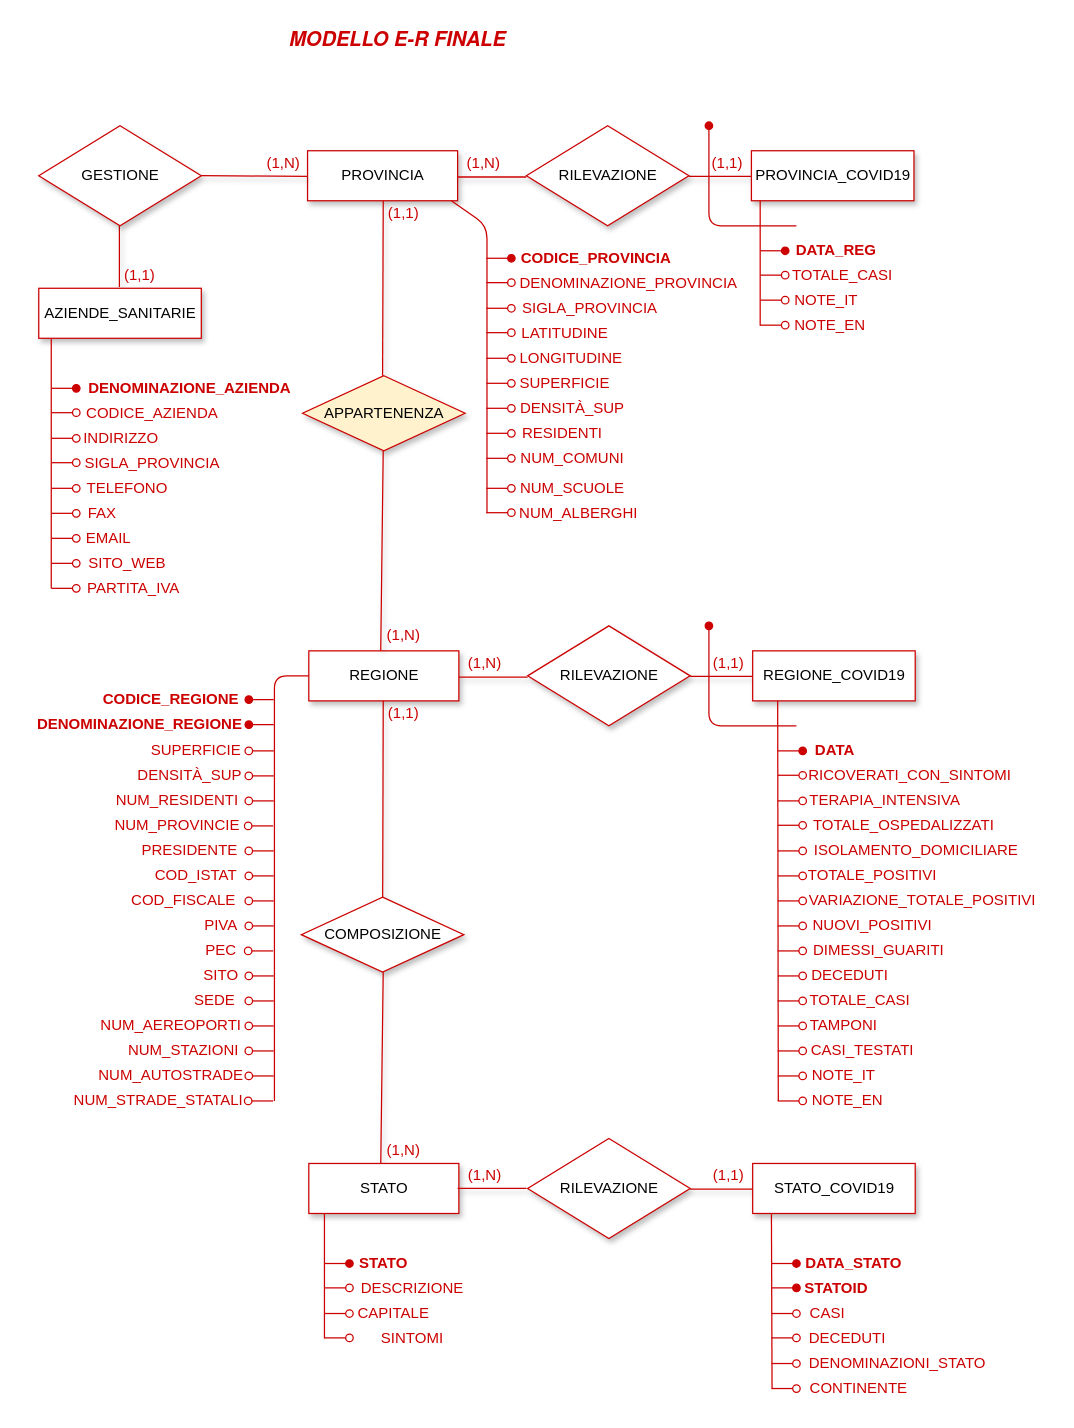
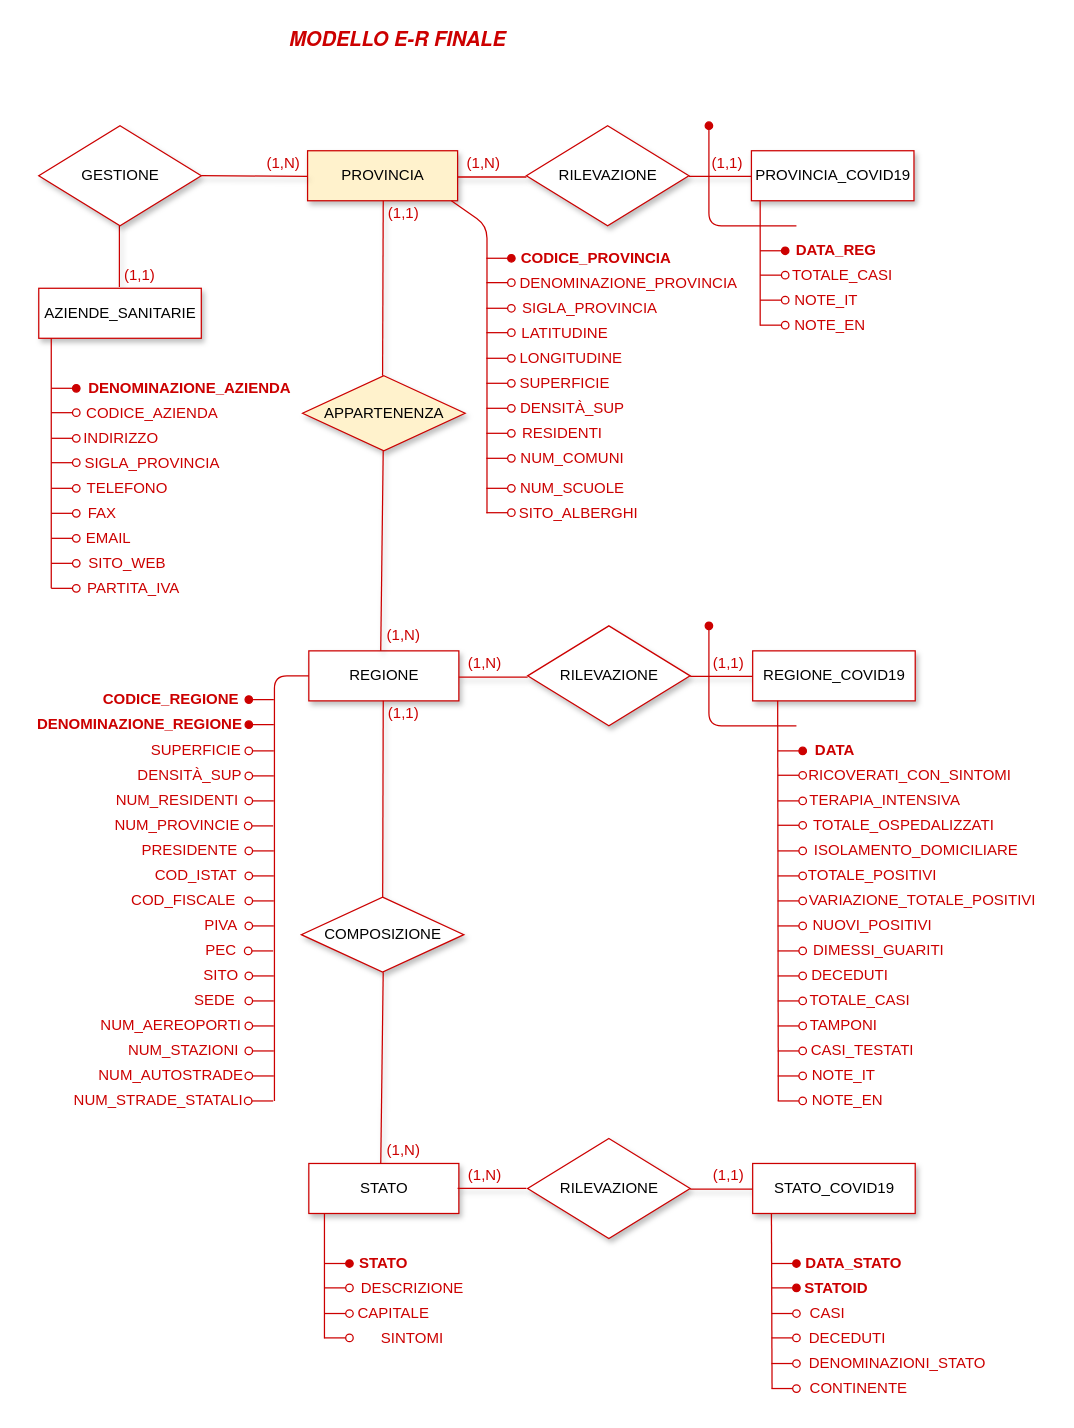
(383, 176) -> (383, 176)
(579, 513) -> (579, 513)
